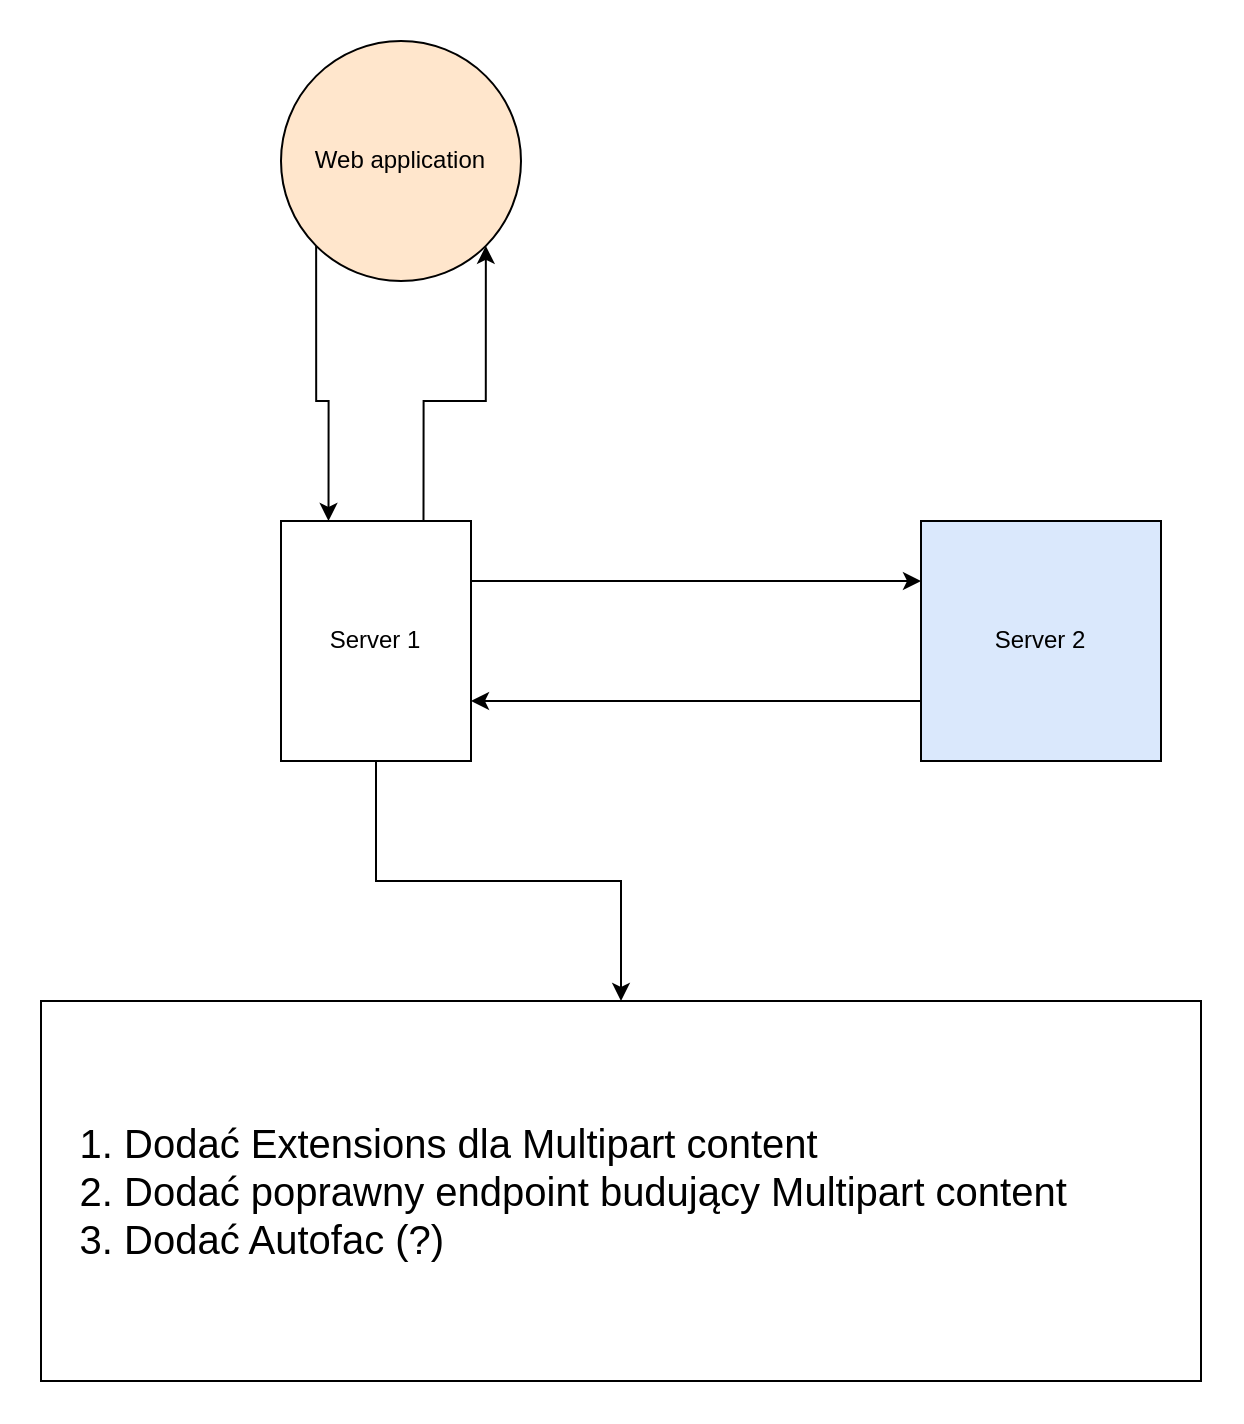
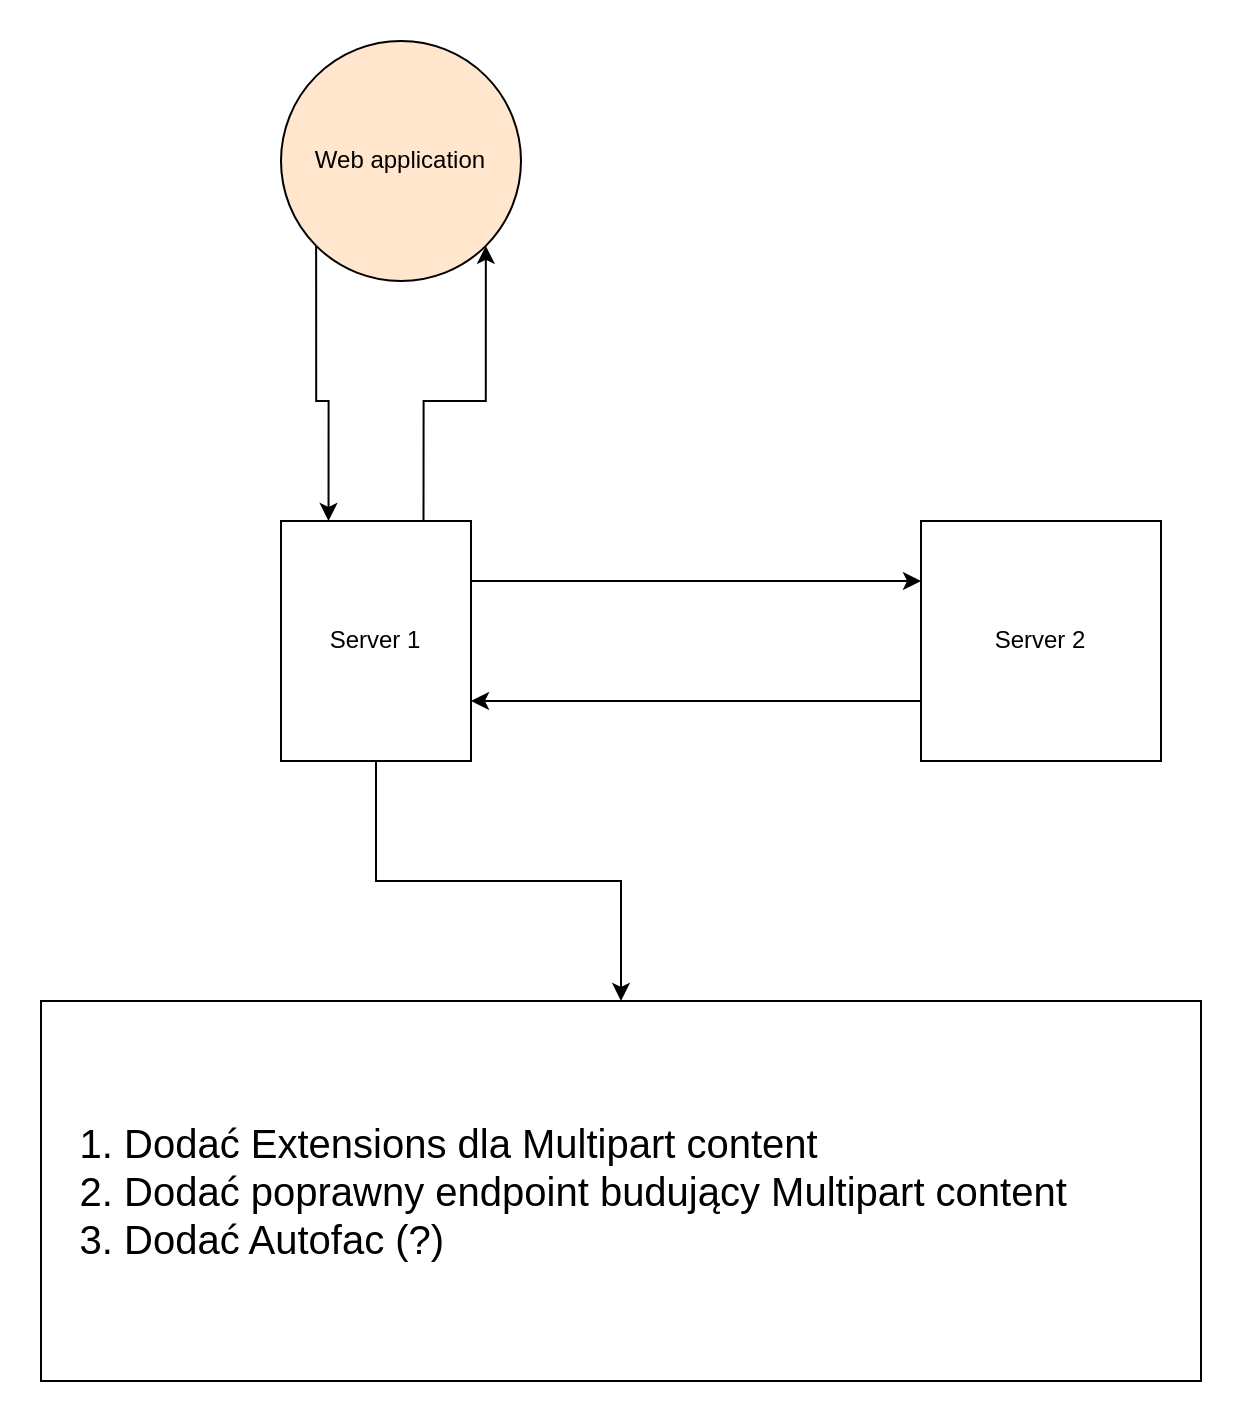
(1041, 641) -> (1041, 641)
